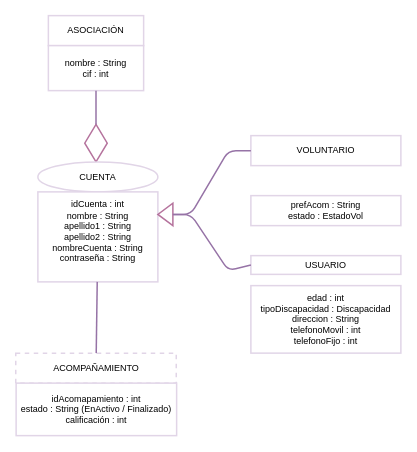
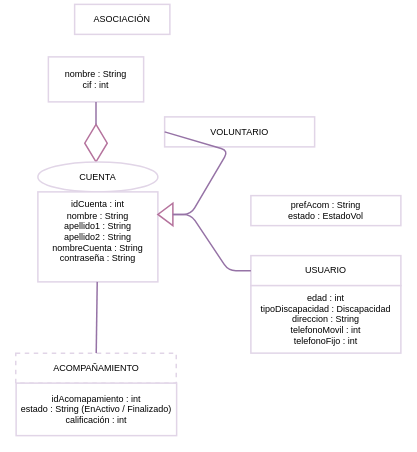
(96, 30) -> (122, 19)
(96, 68) -> (96, 79)
(326, 150) -> (240, 132)
(326, 265) -> (326, 270)
